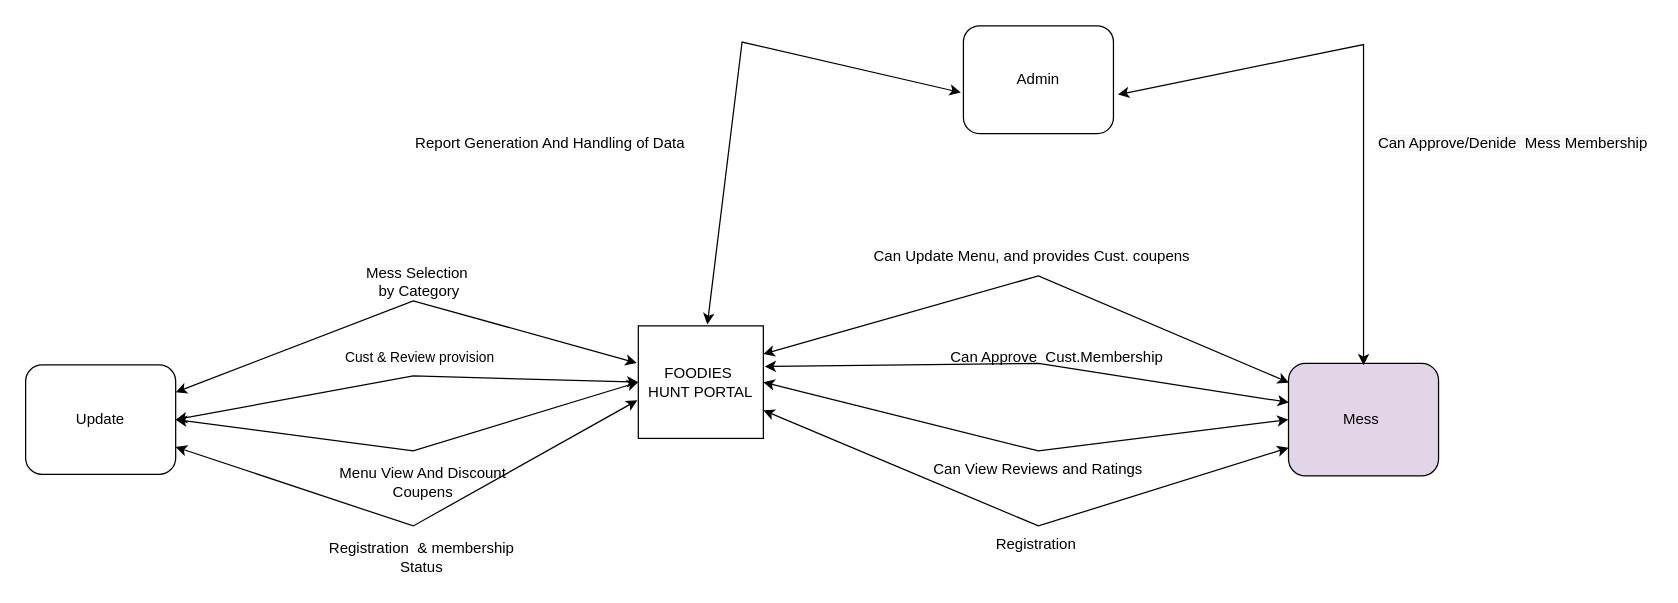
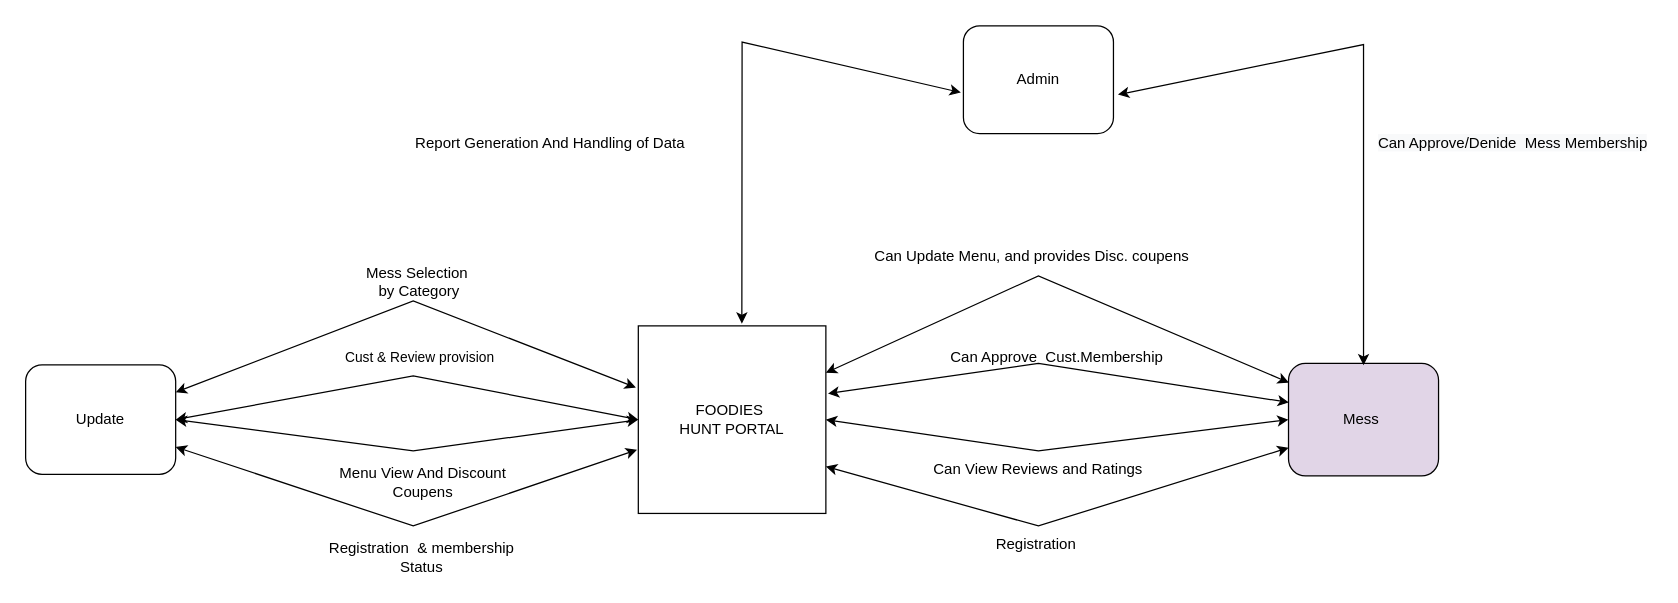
(1032, 257) -> (1032, 257)
(701, 382) -> (732, 419)
